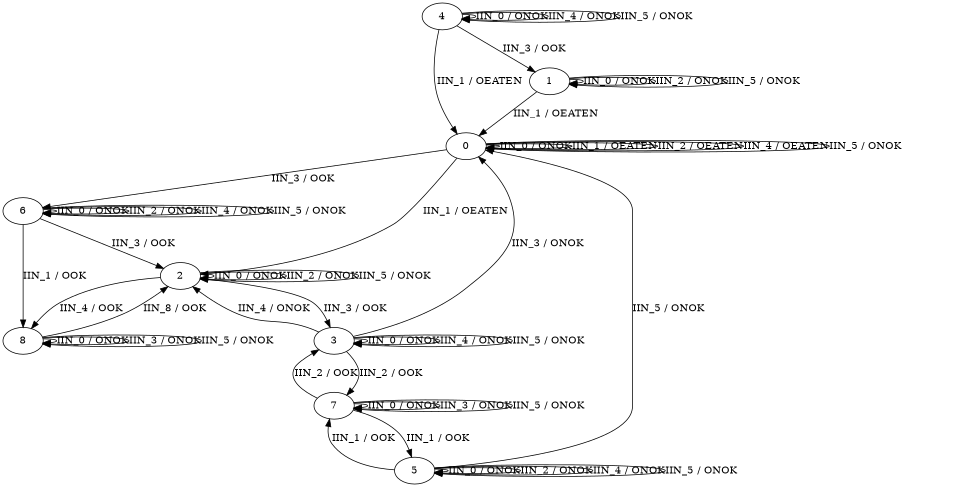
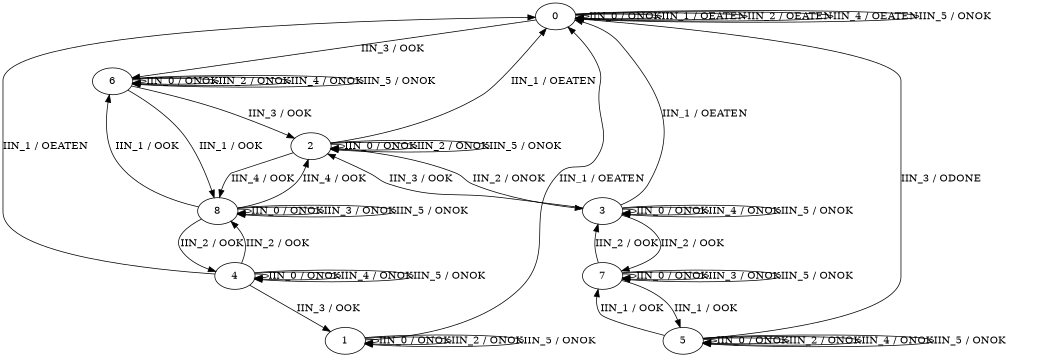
none -> (128, 174)
none -> (245, 244)
(548, 244) -> (705, 114)
(347, 245) -> (449, 112)
none -> (179, 246)
(175, 308) -> (335, 179)
(274, 308) -> (421, 179)
(355, 308) -> (509, 179)
(669, 308) -> (942, 179)
